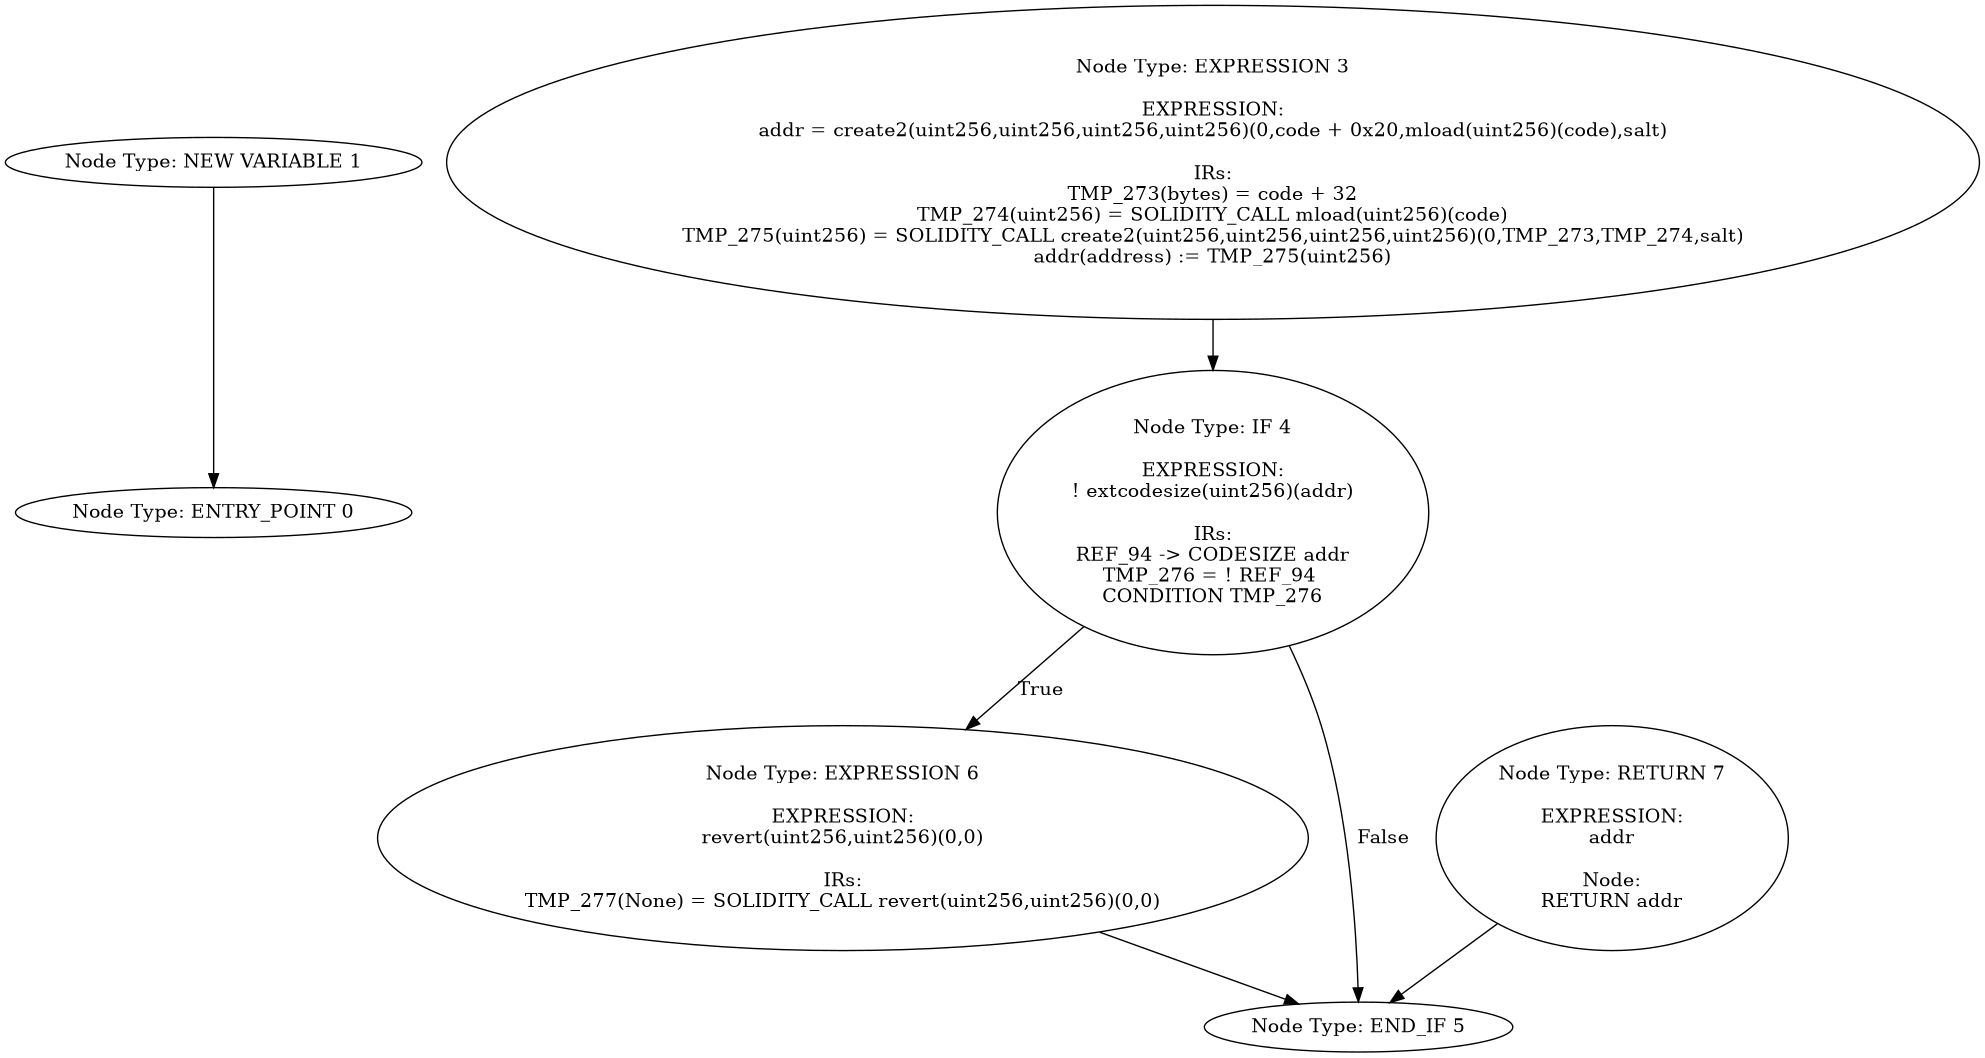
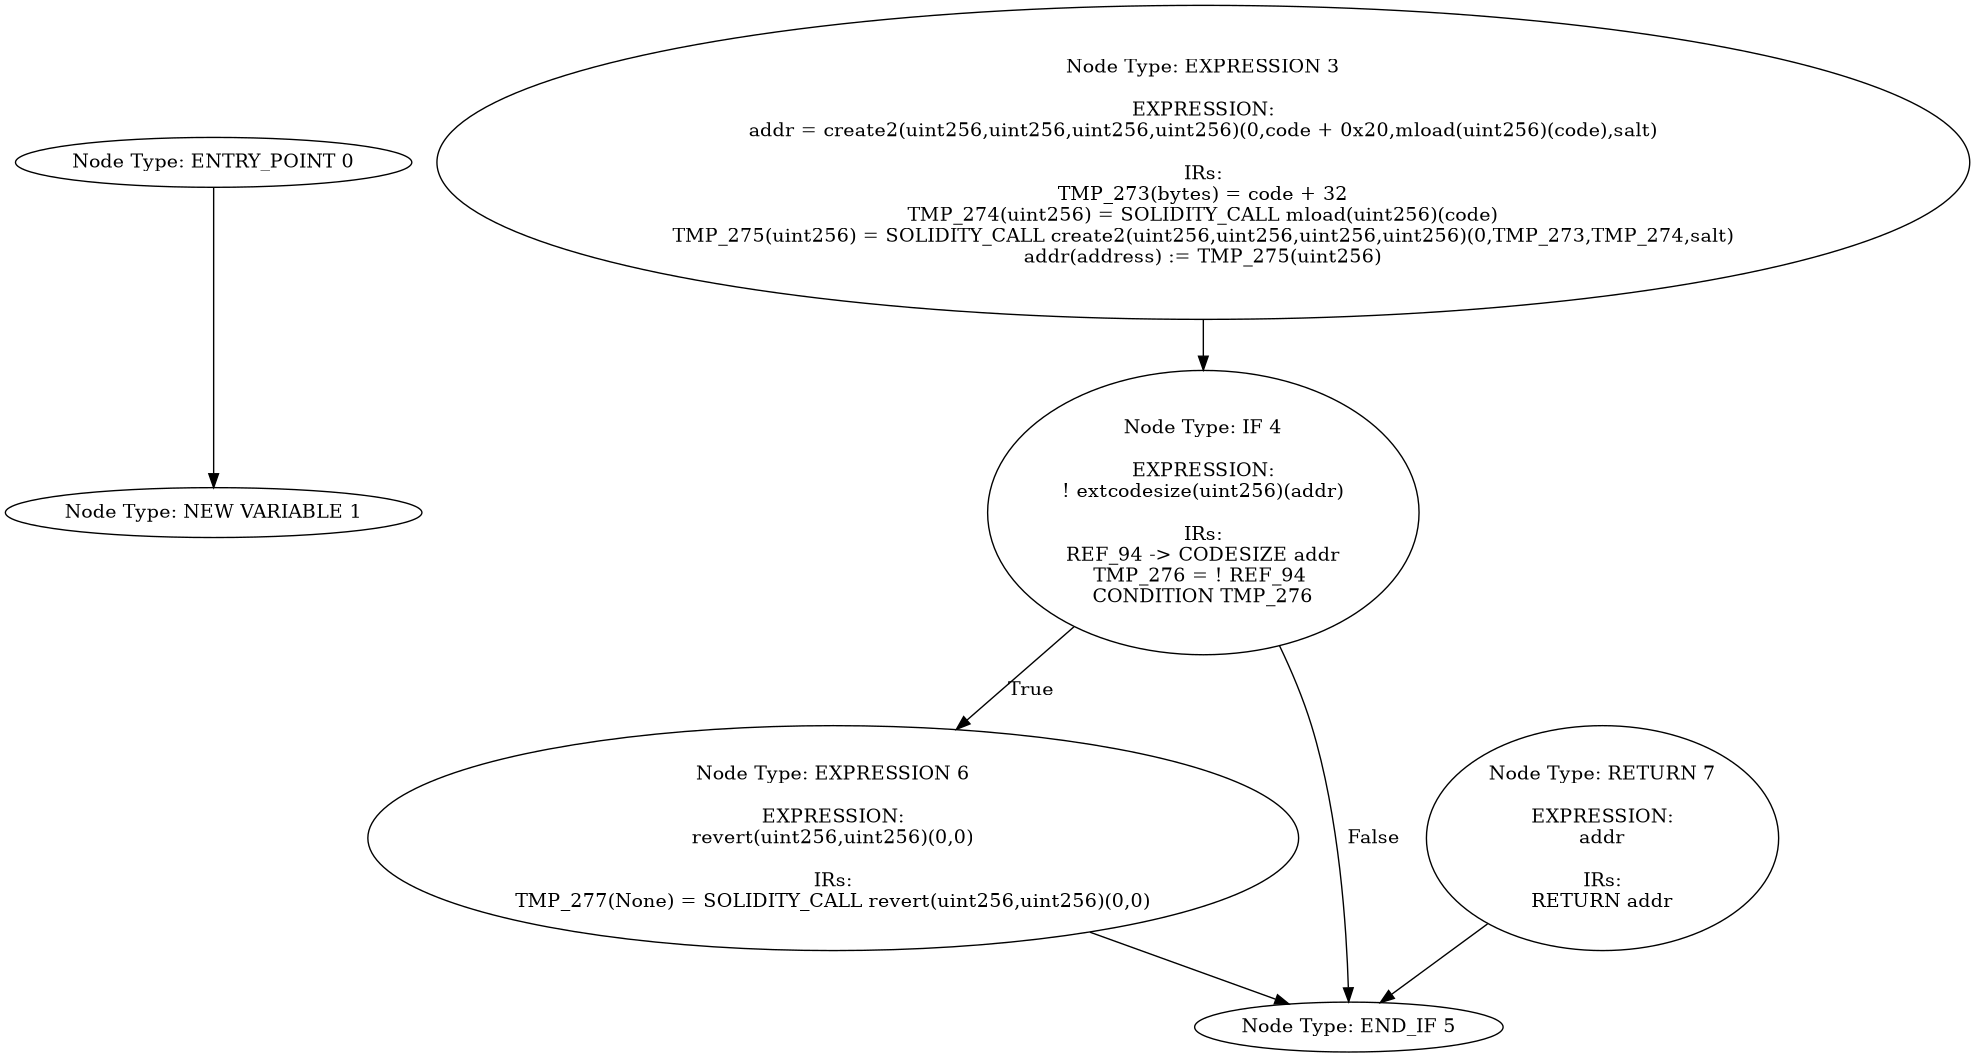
(214, 331) -> (214, 331)
(1612, 838) -> (1602, 838)
